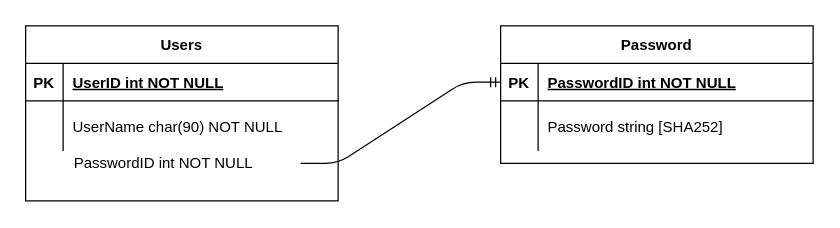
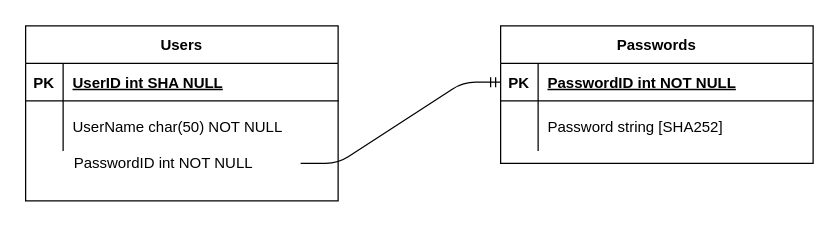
(656, 45) -> (656, 45)
(145, 83) -> (145, 83)
(176, 126) -> (176, 126)
